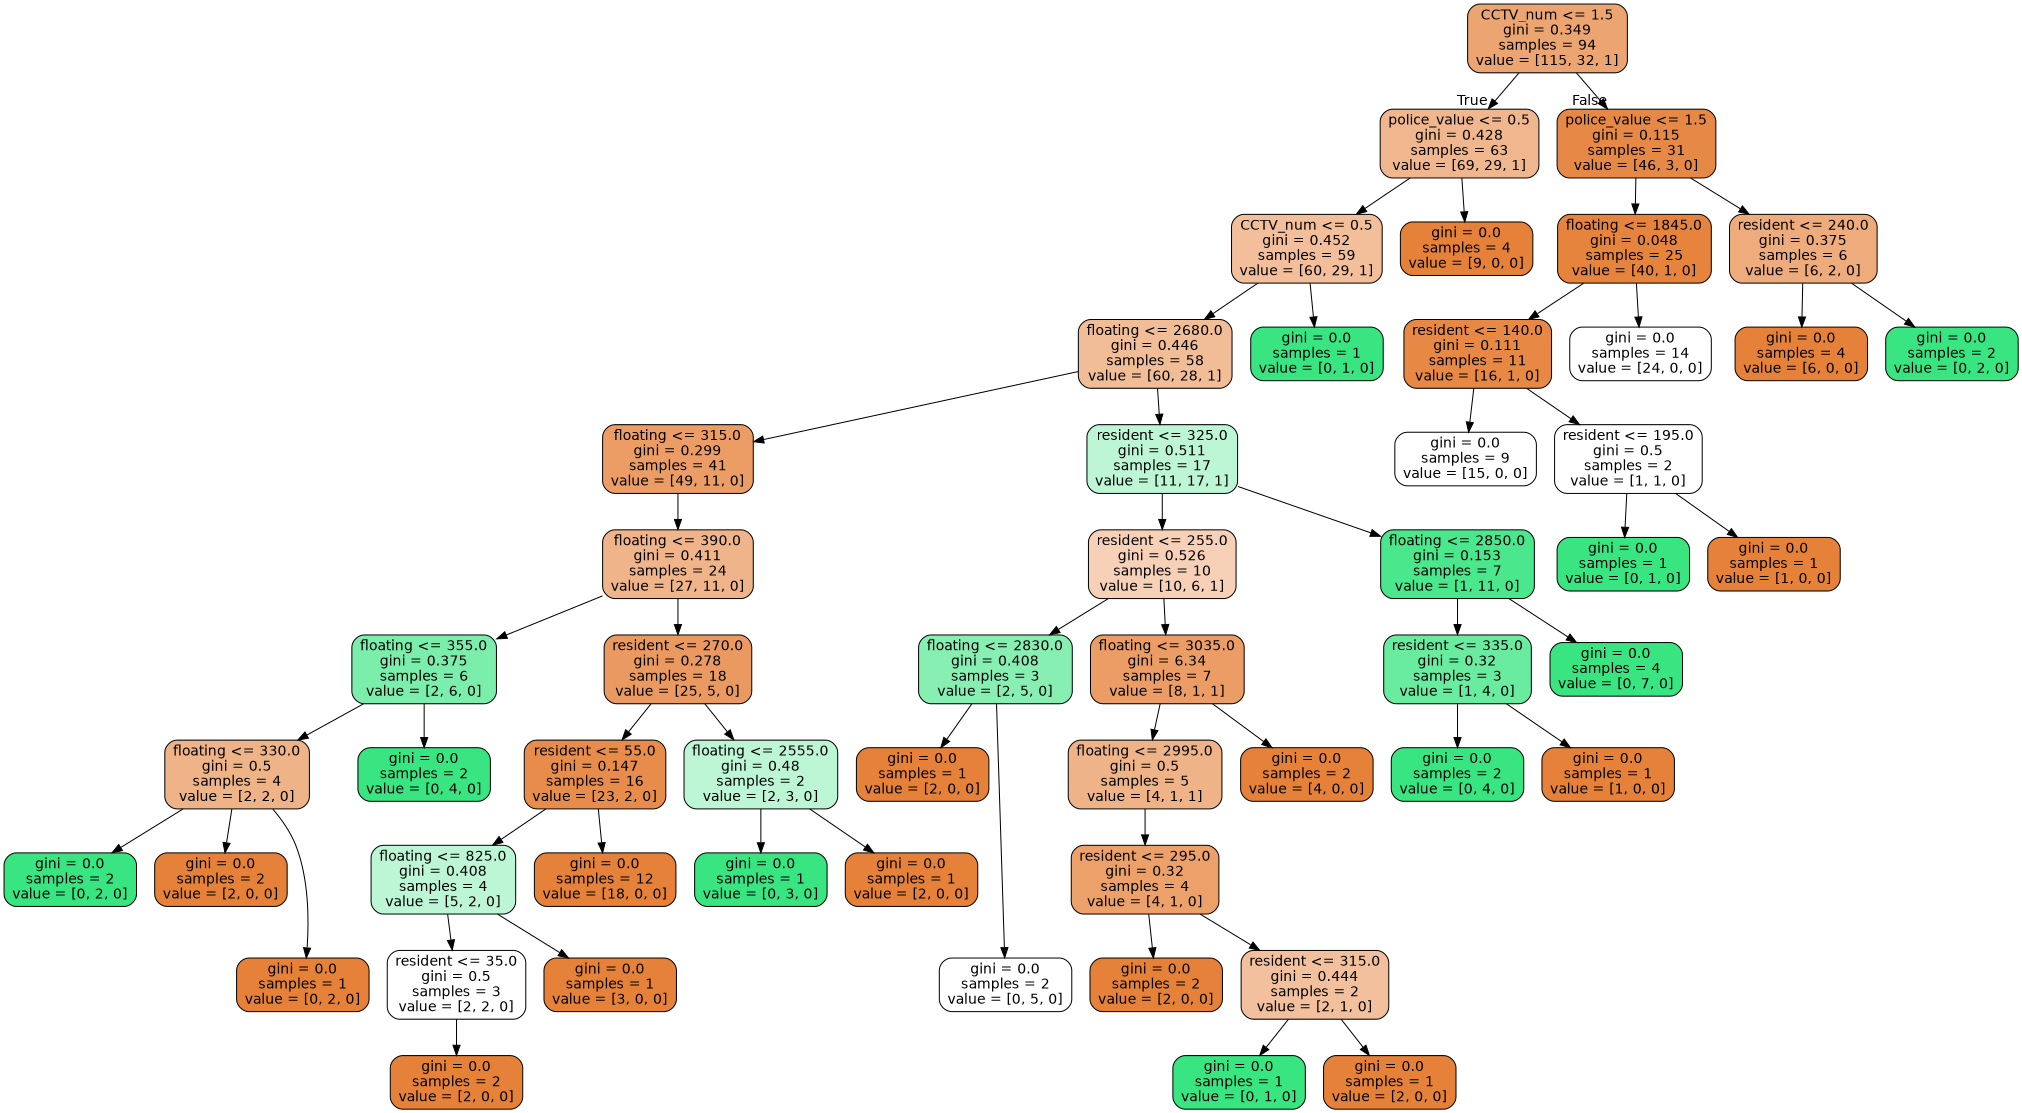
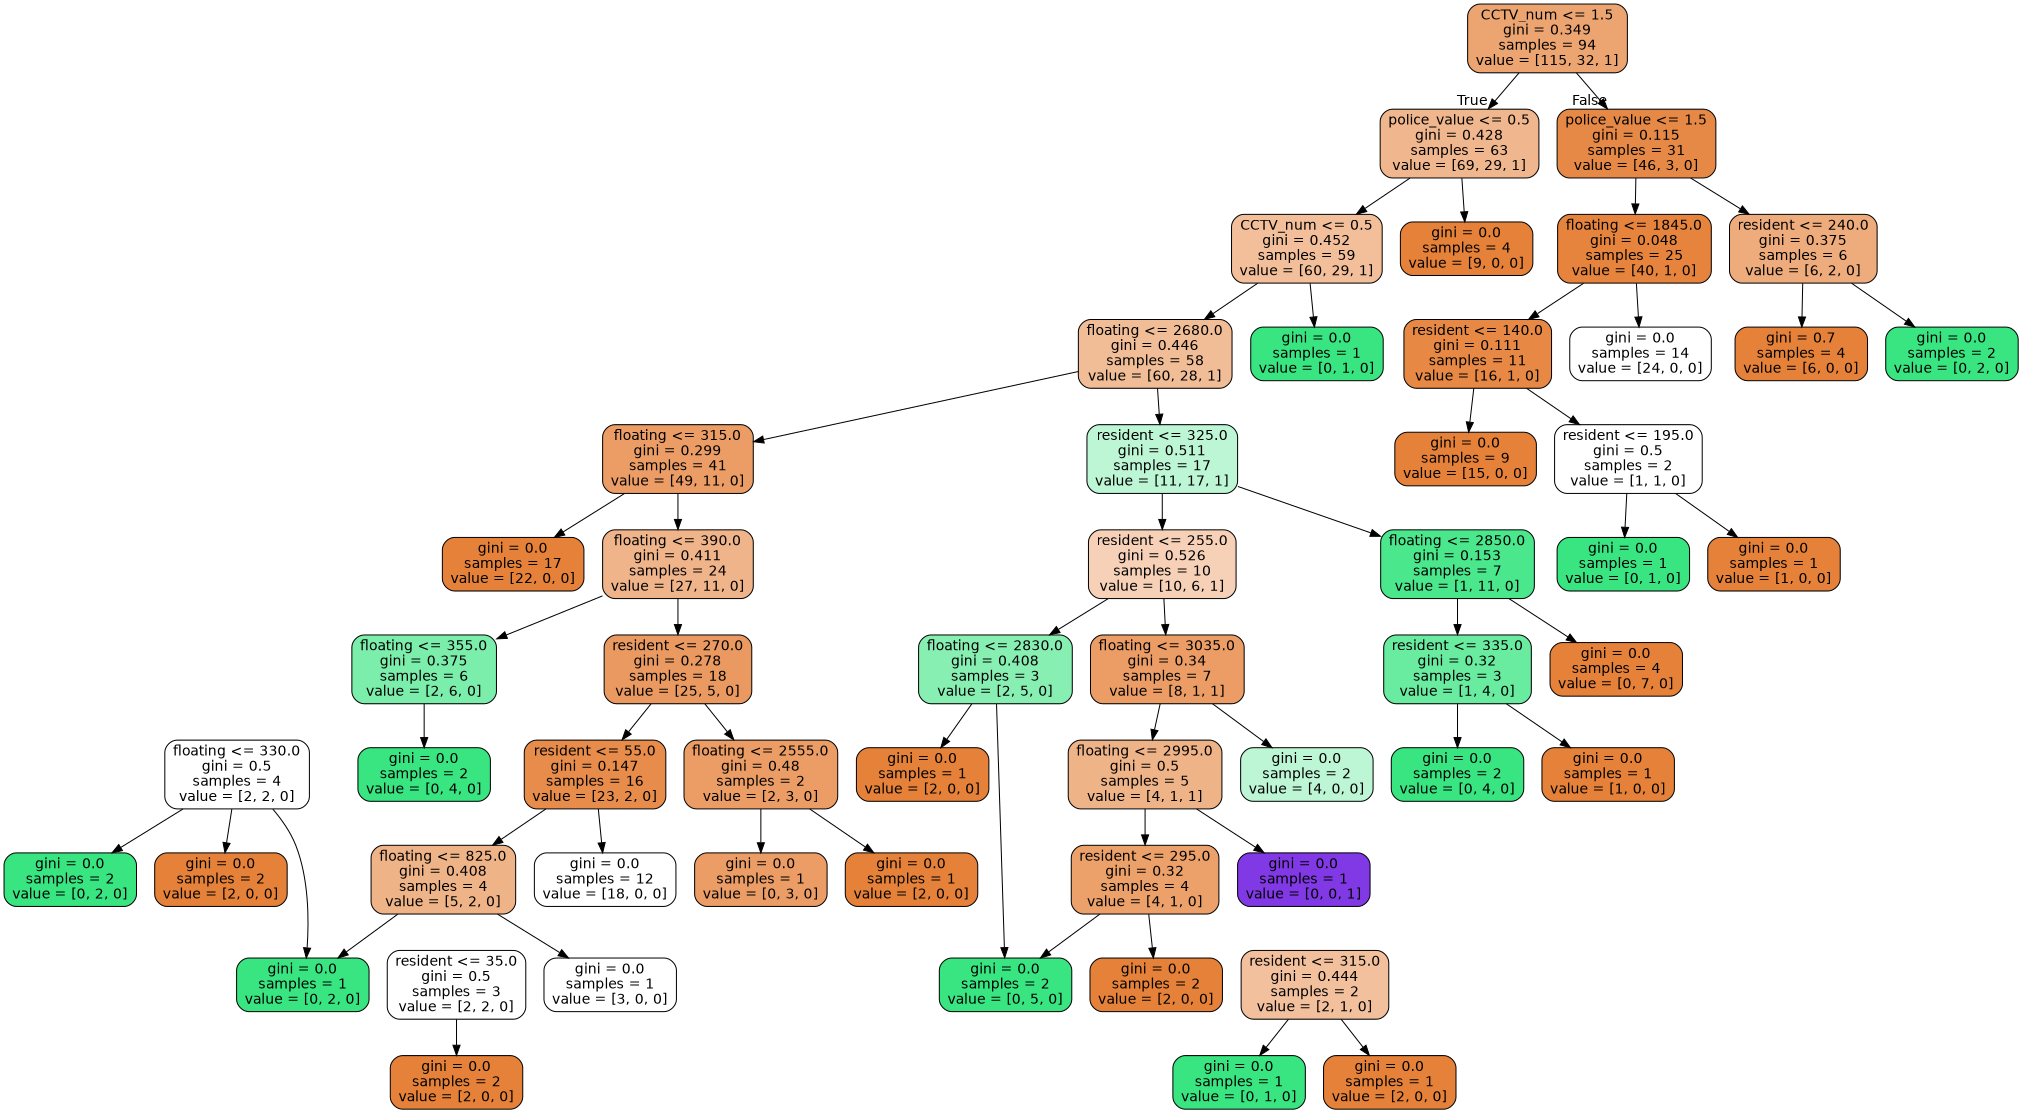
(1801, 354) -> (1801, 354)
(1466, 459) -> (1466, 459)
none -> (513, 564)
(1167, 669) -> (1167, 669)
(1616, 669) -> (1616, 669)
(335, 719) -> none
(237, 775) -> (237, 775)
(761, 775) -> (761, 775)
(1307, 775) -> (1307, 775)
(443, 880) -> (443, 880)
(605, 880) -> (605, 880)
(761, 880) -> (761, 880)
none -> (1304, 880)
(449, 927) -> (372, 933)
(1225, 929) -> (1074, 933)
(303, 985) -> (303, 985)
(610, 985) -> (610, 985)
(1006, 985) -> (1006, 985)
